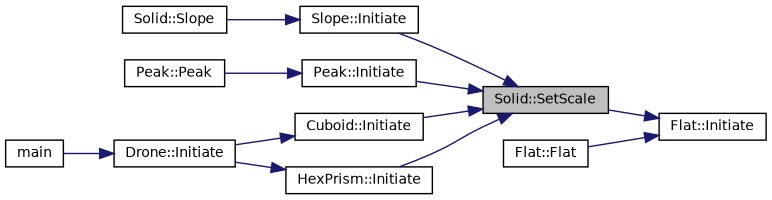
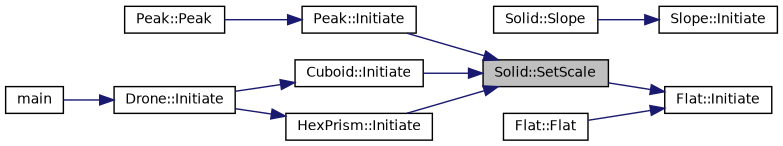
(452, 55) -> none
